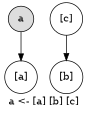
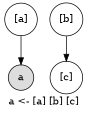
(21, 43) -> (21, 47)
(66, 44) -> (66, 45)
